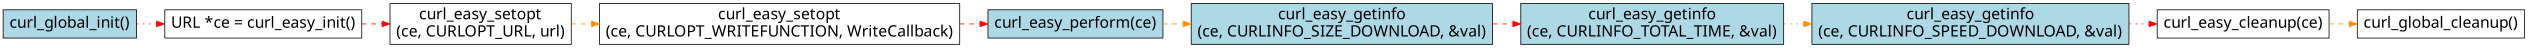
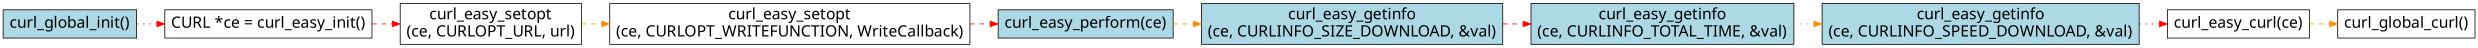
(263, 24) -> (268, 24)
(2243, 24) -> (2238, 24)
(2441, 24) -> (2406, 24)
